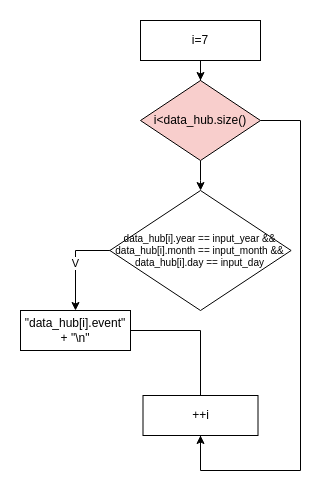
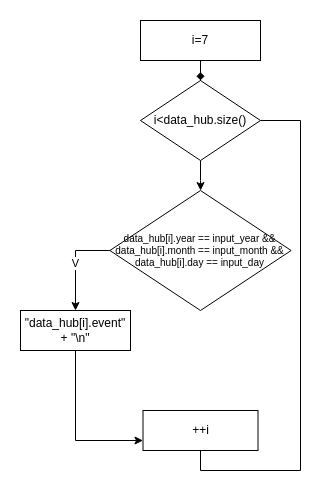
(201, 72) -> (201, 72)
(201, 121) -> (201, 121)
(201, 416) -> (201, 431)
